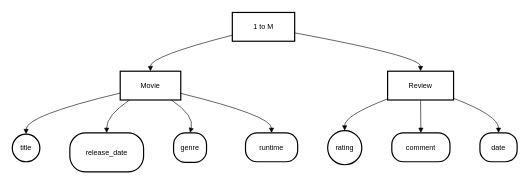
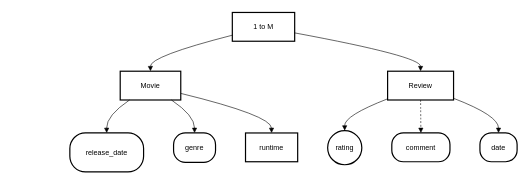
(71, 106) -> none
(421, 114) -> (421, 114)
(272, 147) -> (272, 147)
(26, 148) -> none
(190, 148) -> (195, 148)
